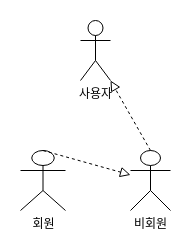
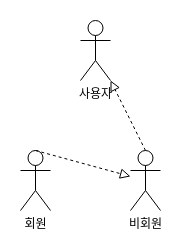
(43, 181) -> (36, 181)
(151, 181) -> (146, 181)
